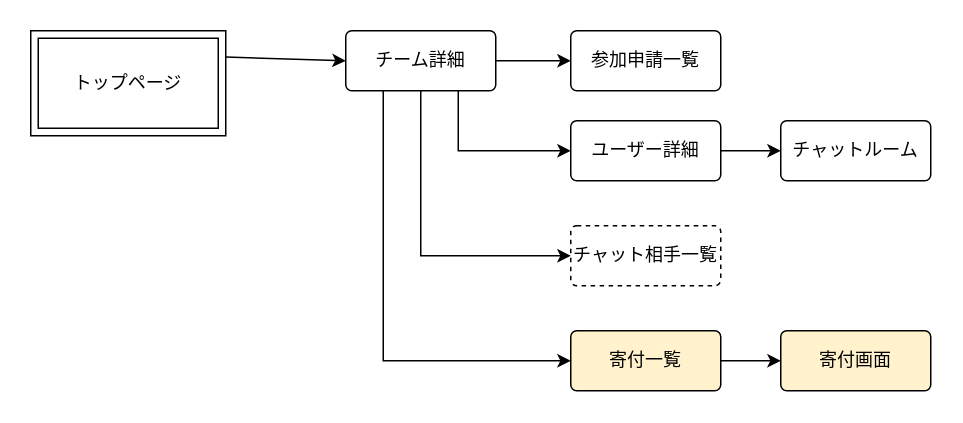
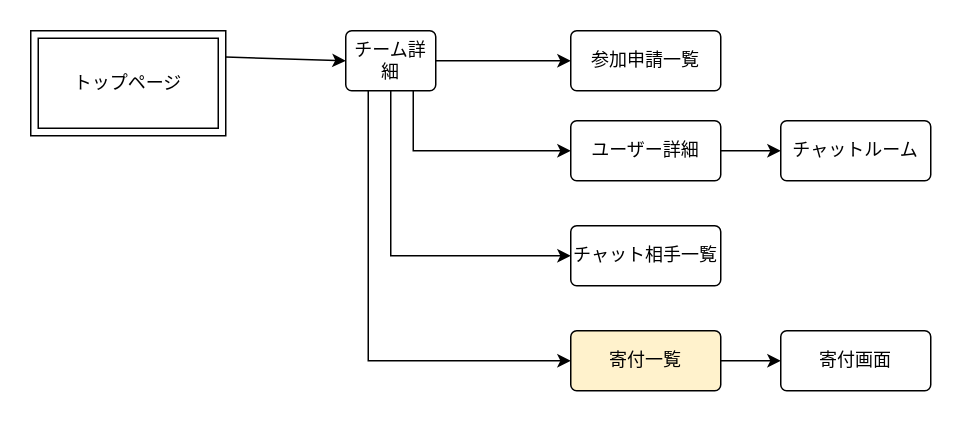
(421, 61) -> (391, 61)
(646, 256) -> (646, 256)
(856, 361) -> (856, 361)
